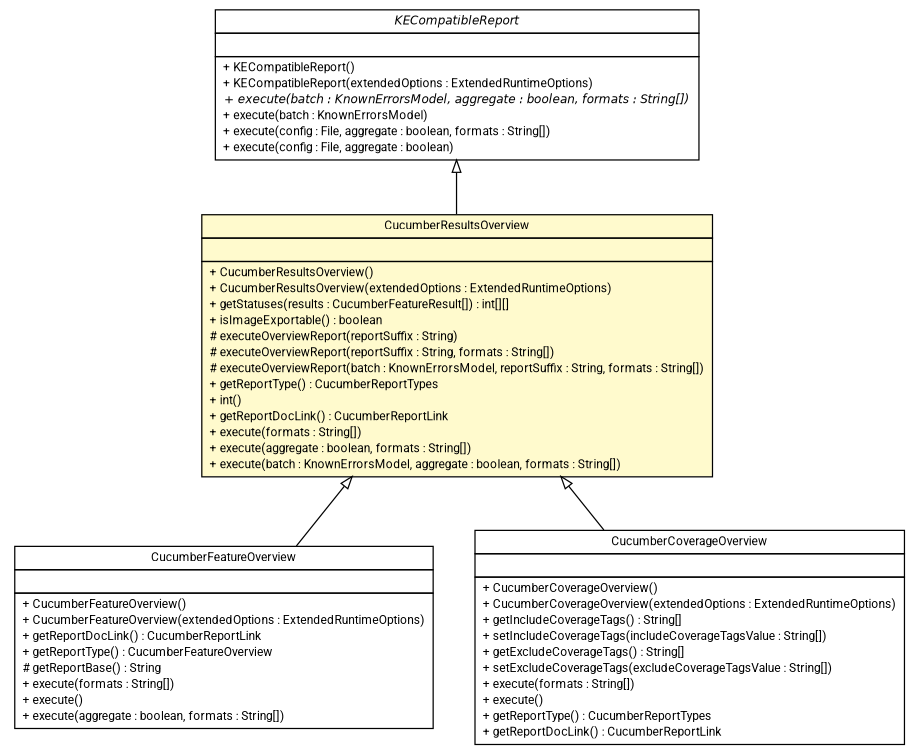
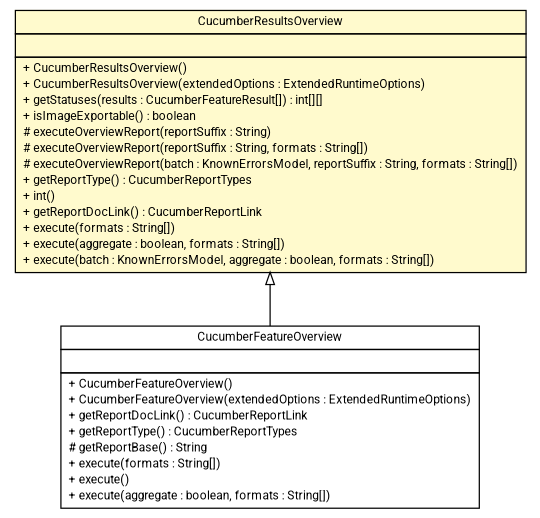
(457, 85) -> none
(689, 637) -> none
(148, 652) -> (183, 432)
